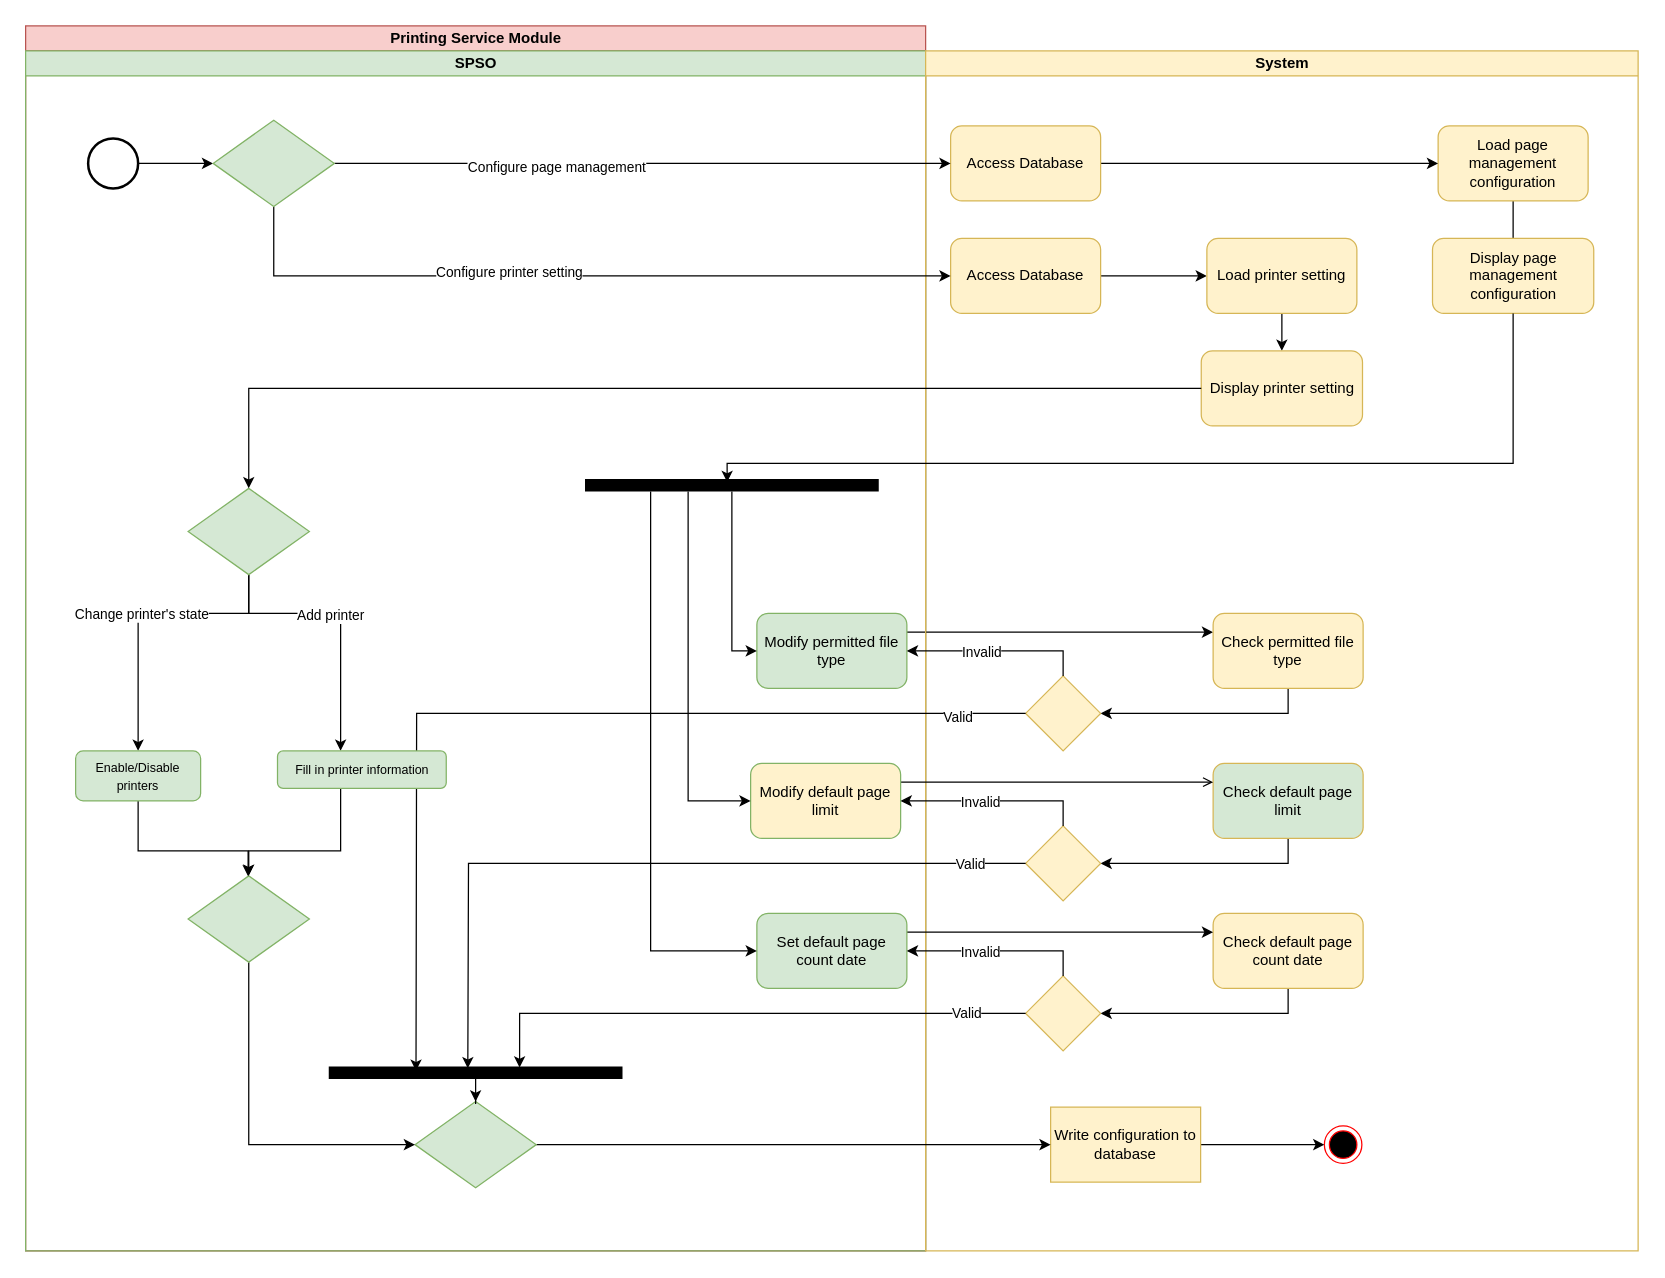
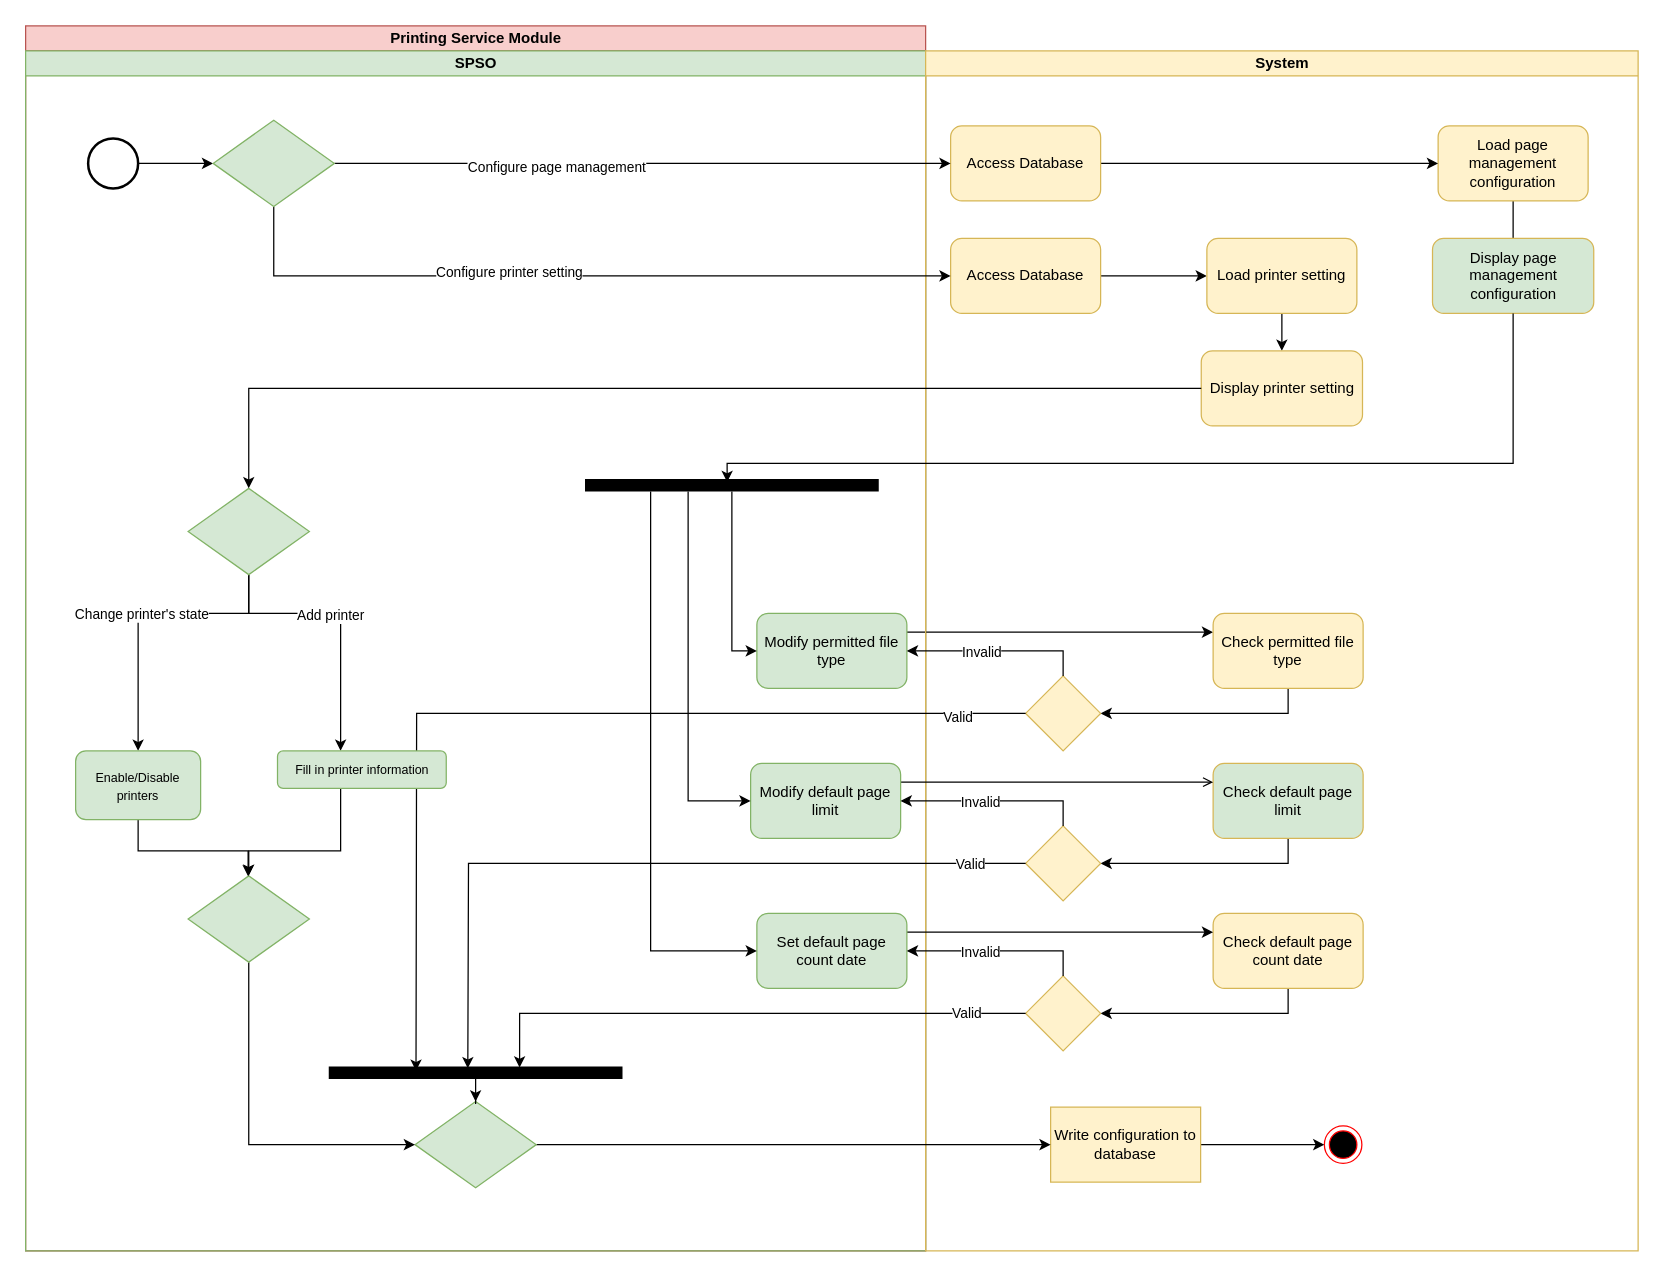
(1513, 276) -> (1513, 276)
(138, 776) -> (138, 785)
(826, 801) -> (826, 801)
